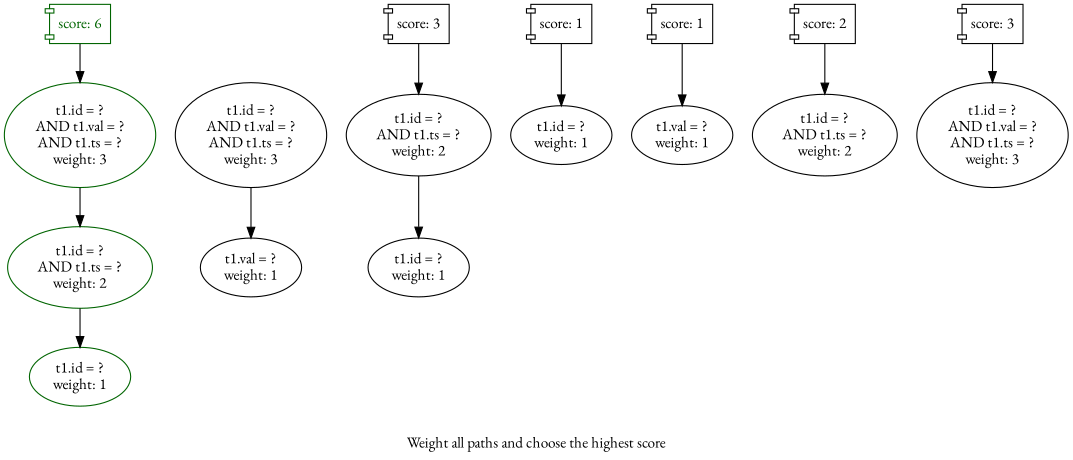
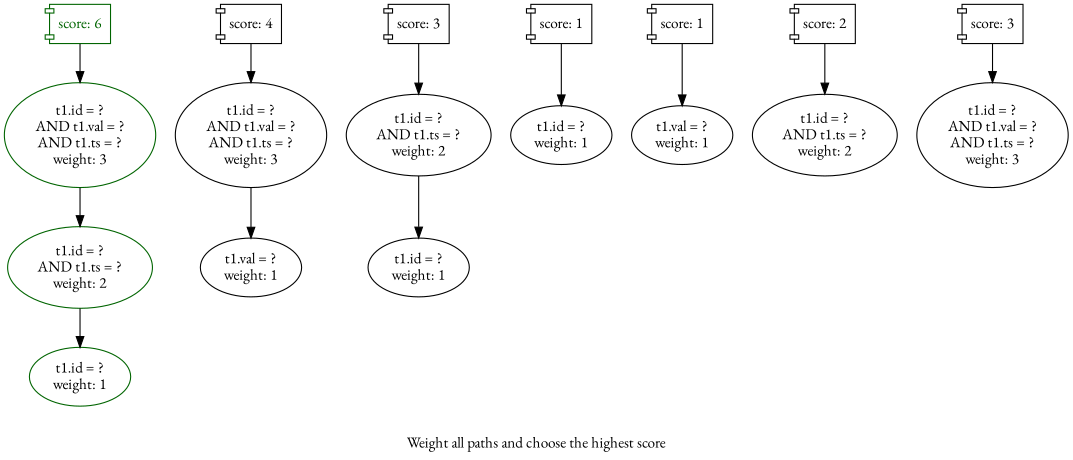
none -> (251, 24)
